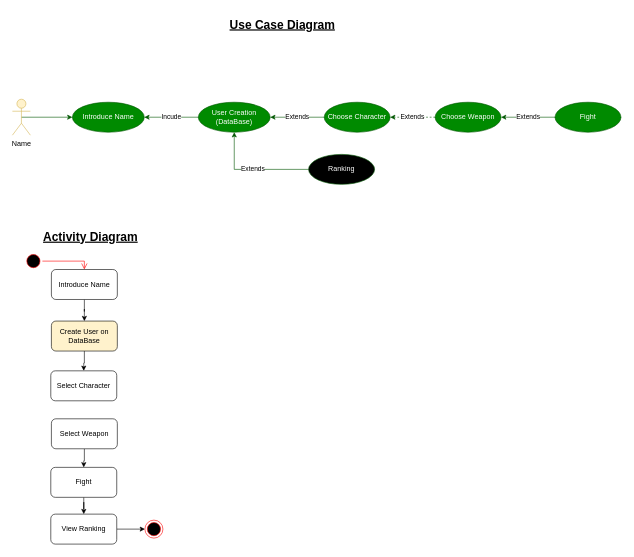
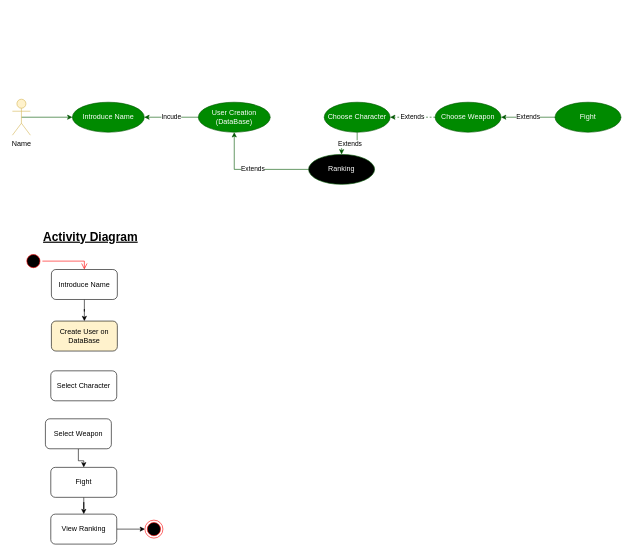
(282, 24) -> none
(297, 117) -> (349, 144)
(84, 359) -> none
(84, 434) -> (78, 434)
